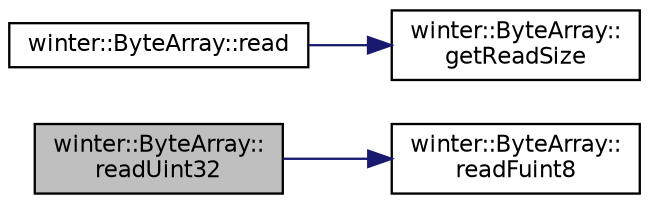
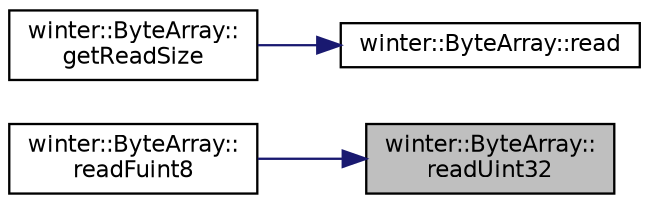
(338, 45) -> (287, 45)
(326, 159) -> (300, 159)
